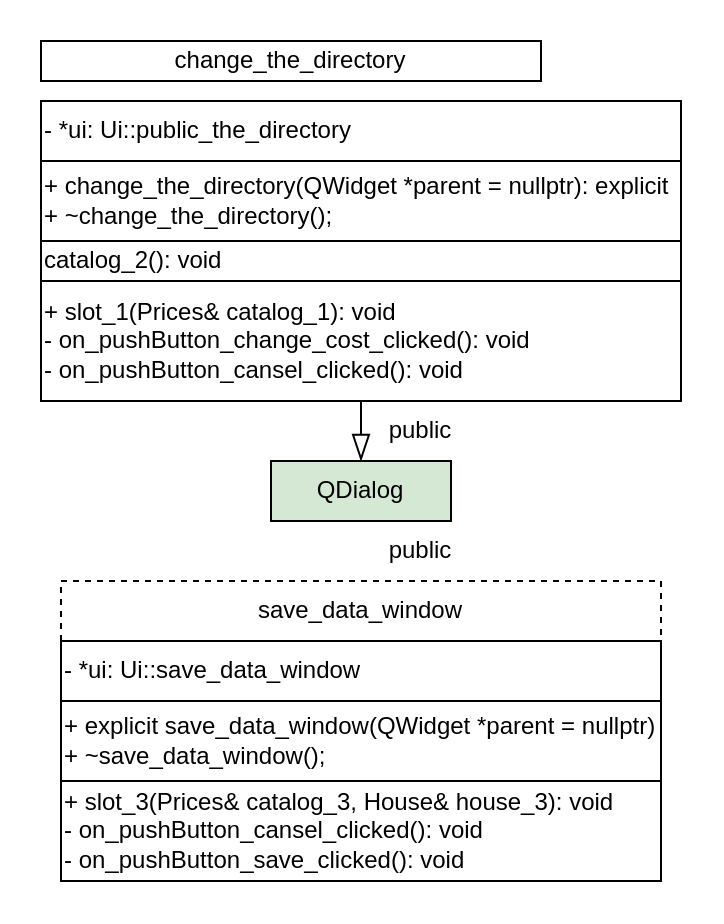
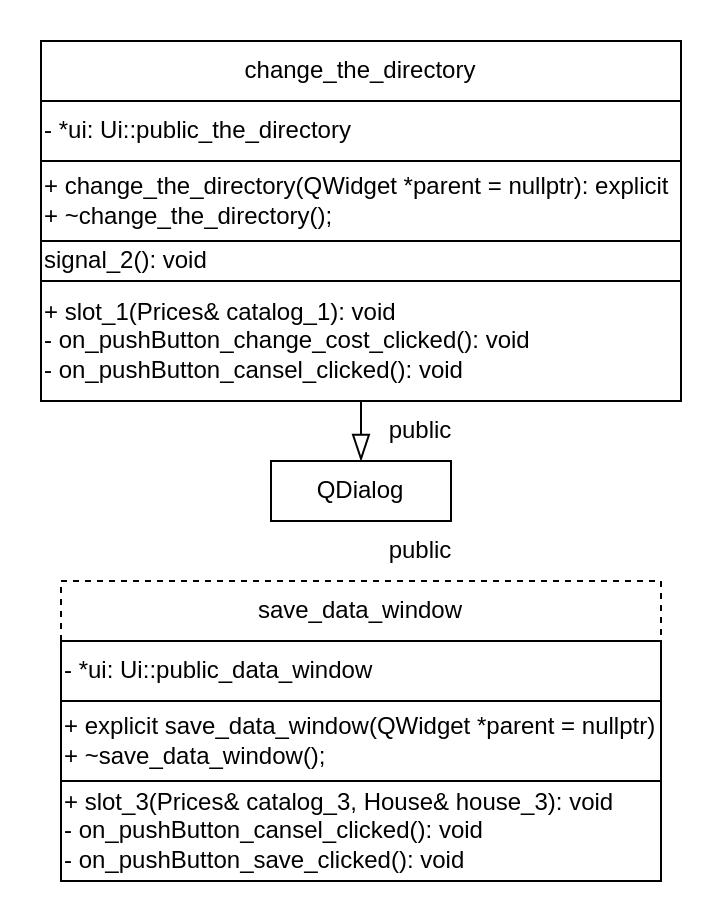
(291, 61) -> (361, 71)
(147, 261) -> (137, 261)
(361, 491) -> (361, 491)
(225, 671) -> (232, 671)
